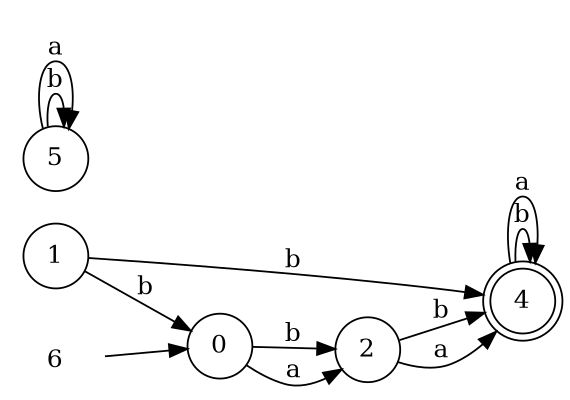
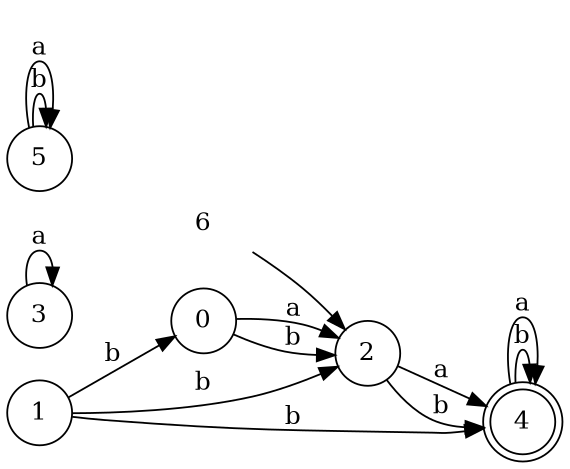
none -> (40, 315)
(137, 353) -> (294, 282)
none -> (199, 406)
